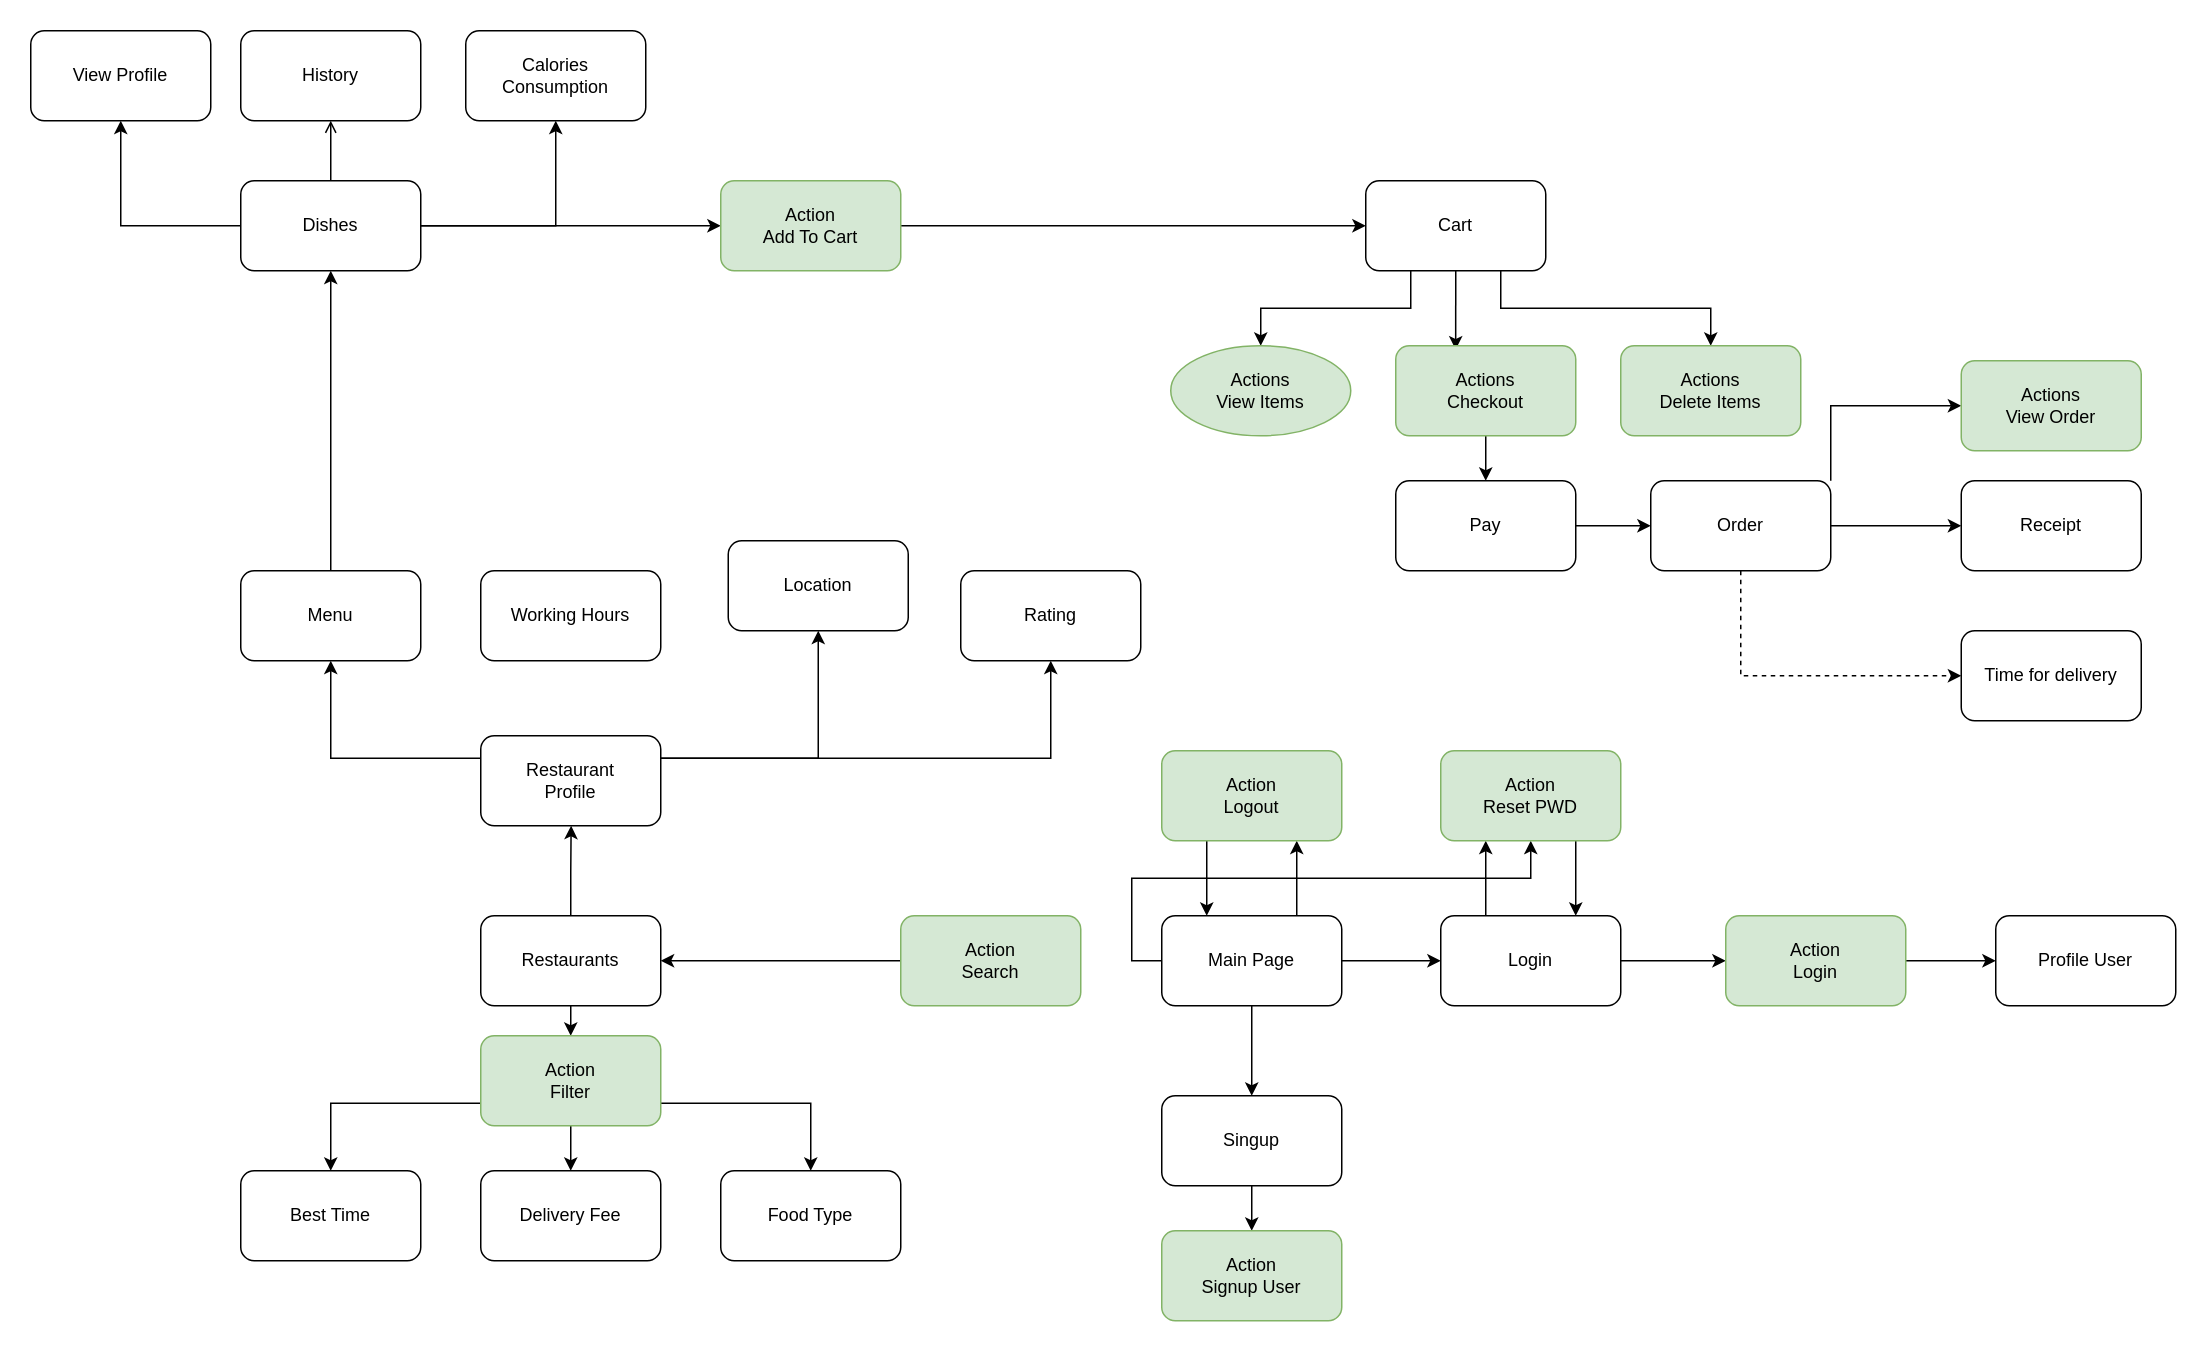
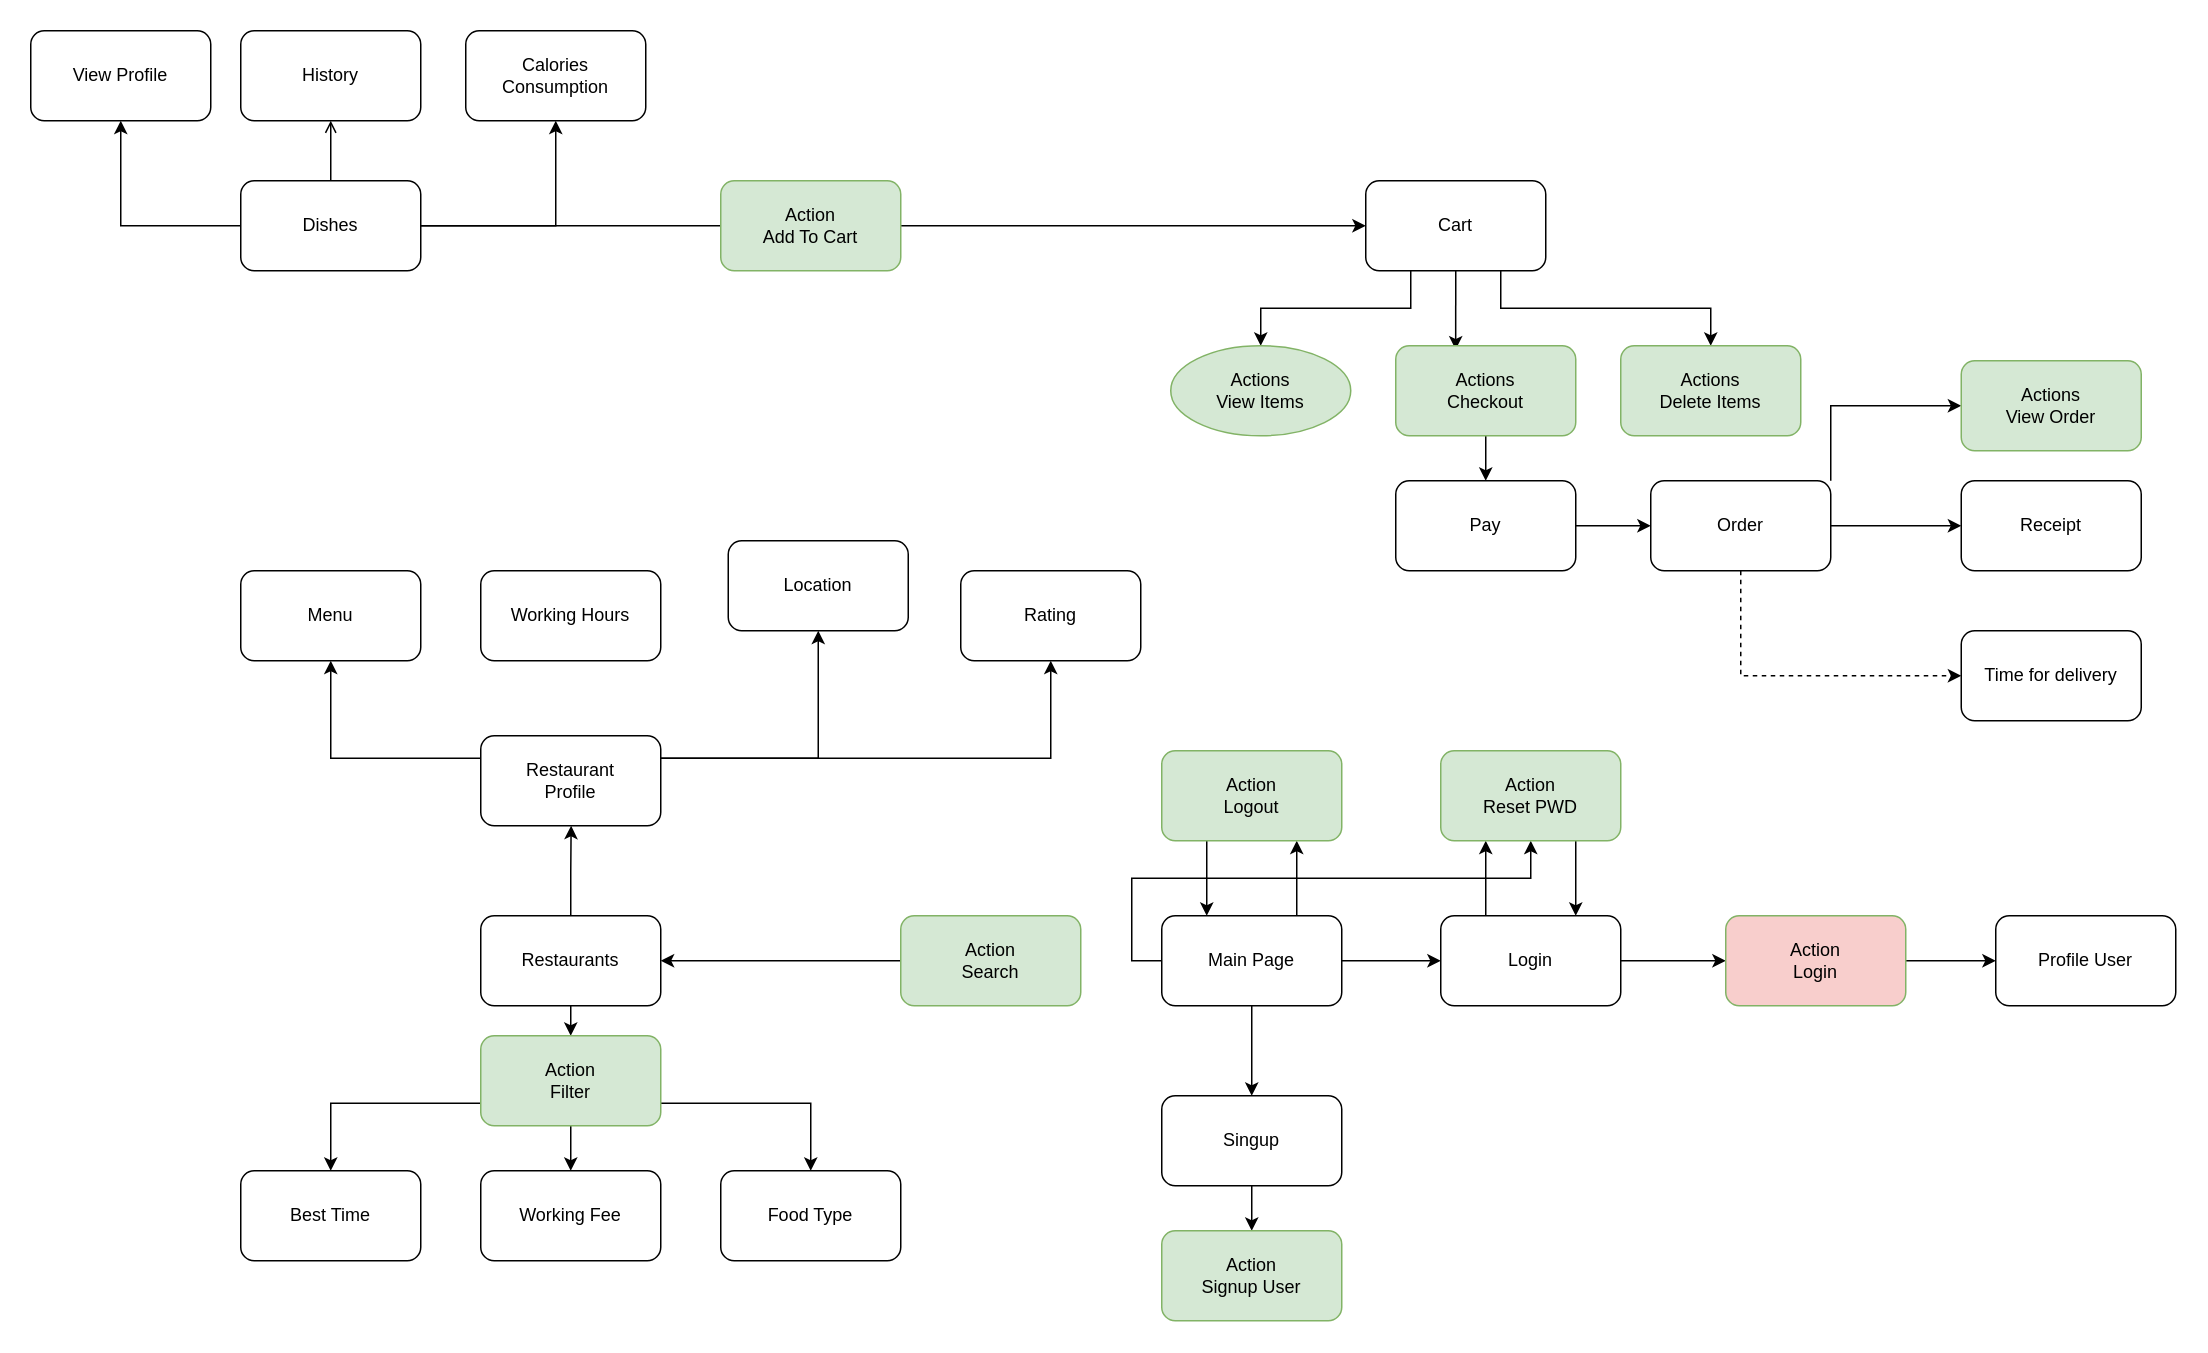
(709, 226) -> (713, 226)
(331, 426) -> none
(1816, 961) -> (1816, 961)
(571, 1216) -> (571, 1216)
